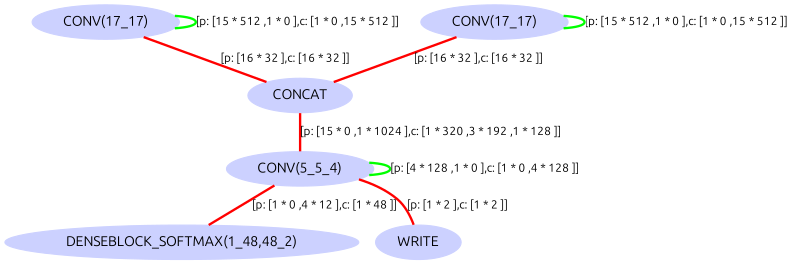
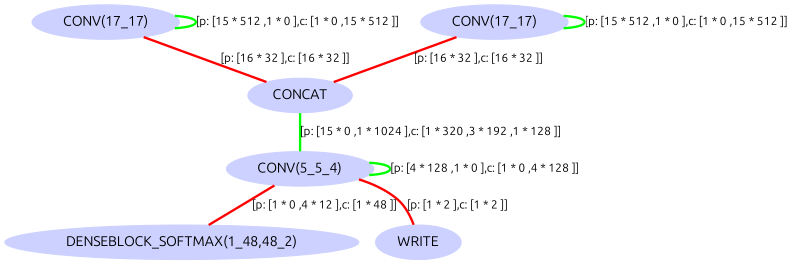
(300, 132) -> (300, 132)
